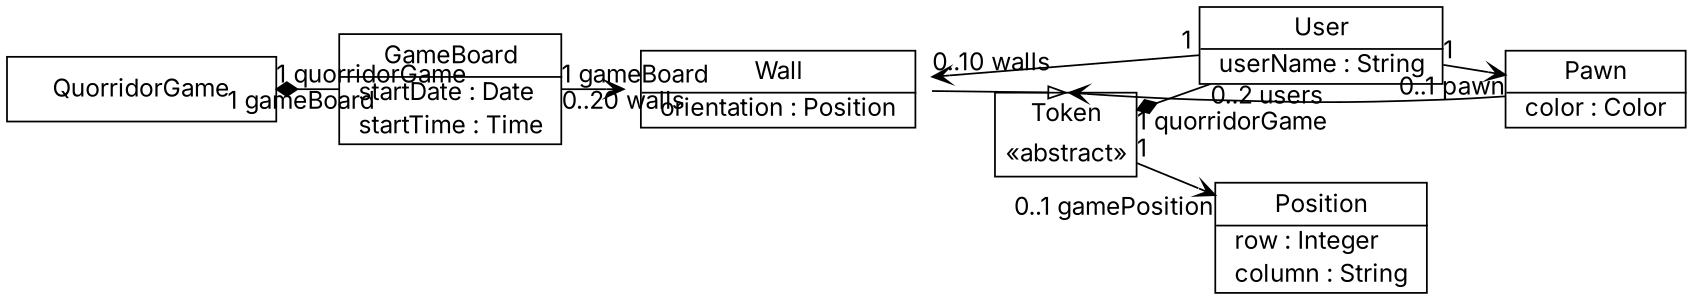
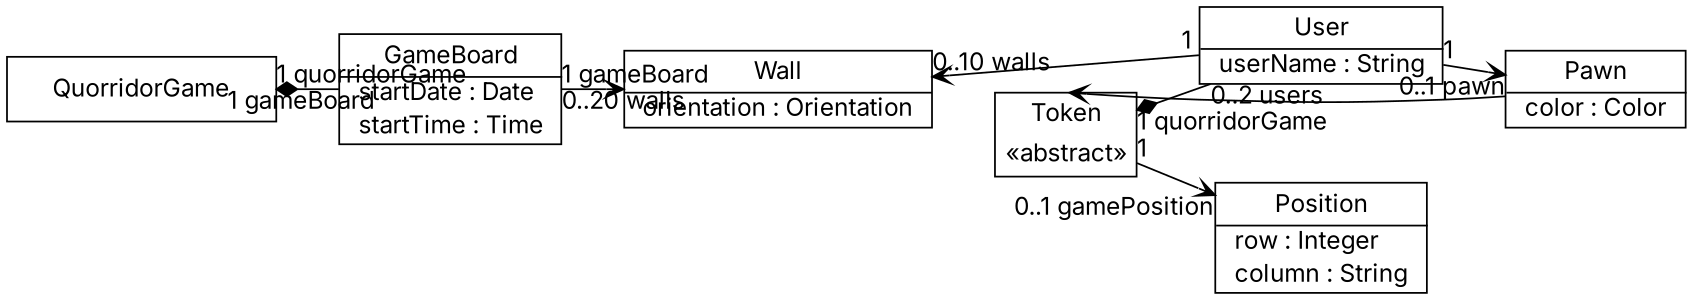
(990, 92) -> none
(779, 108) -> (778, 108)
